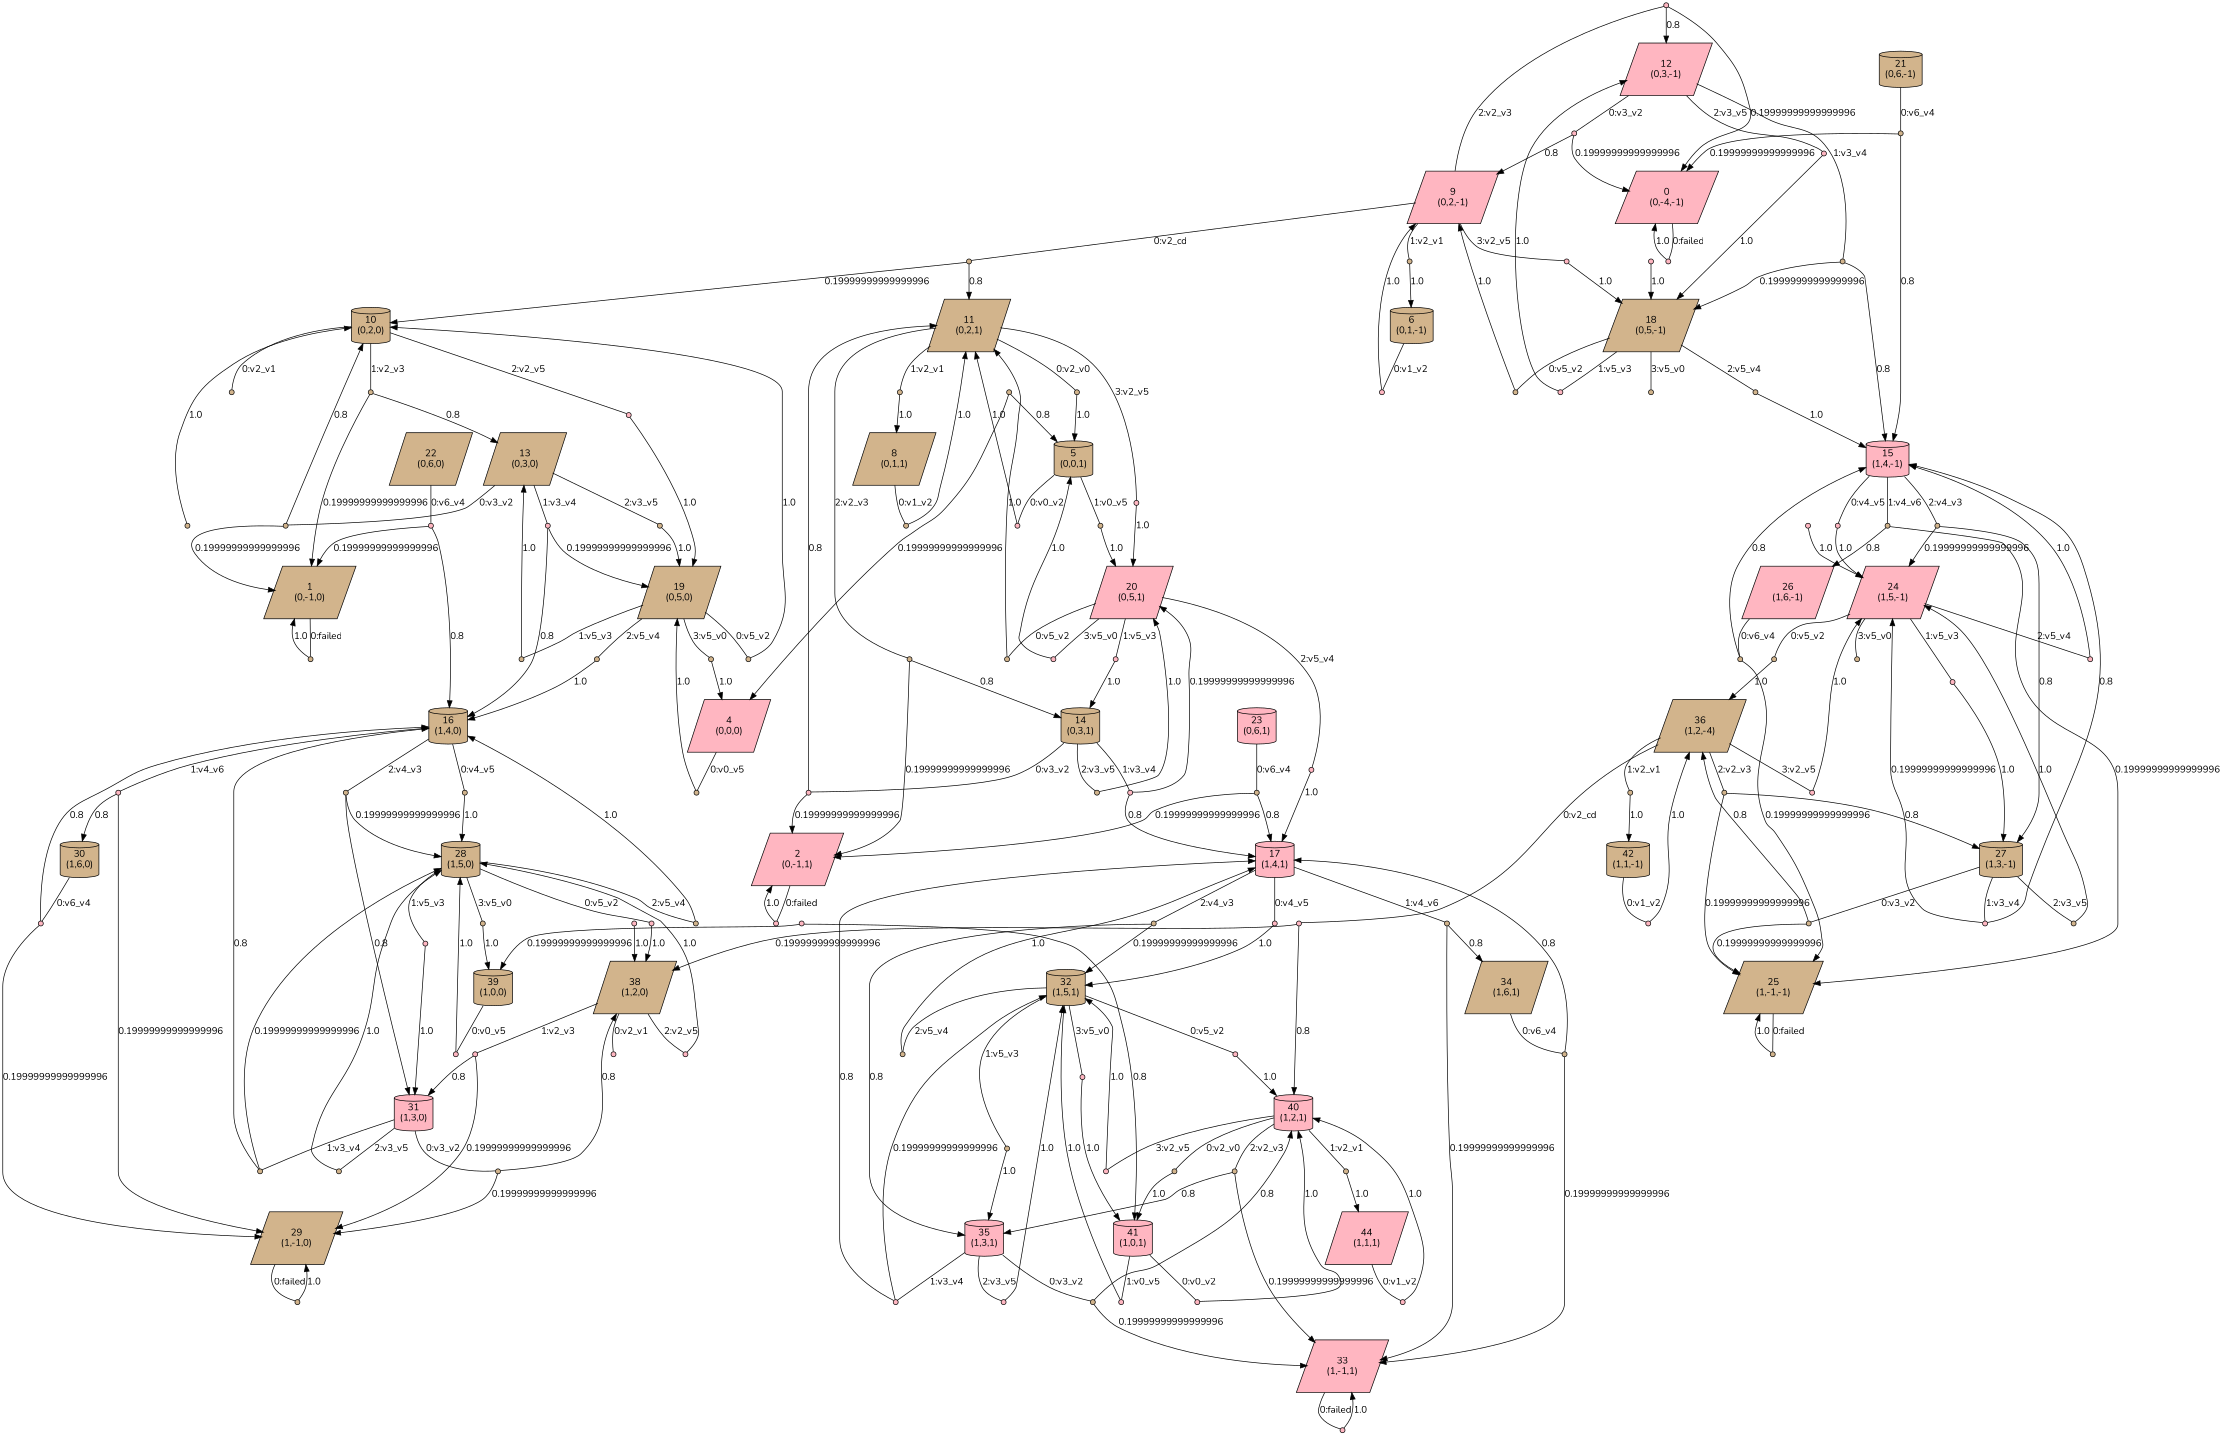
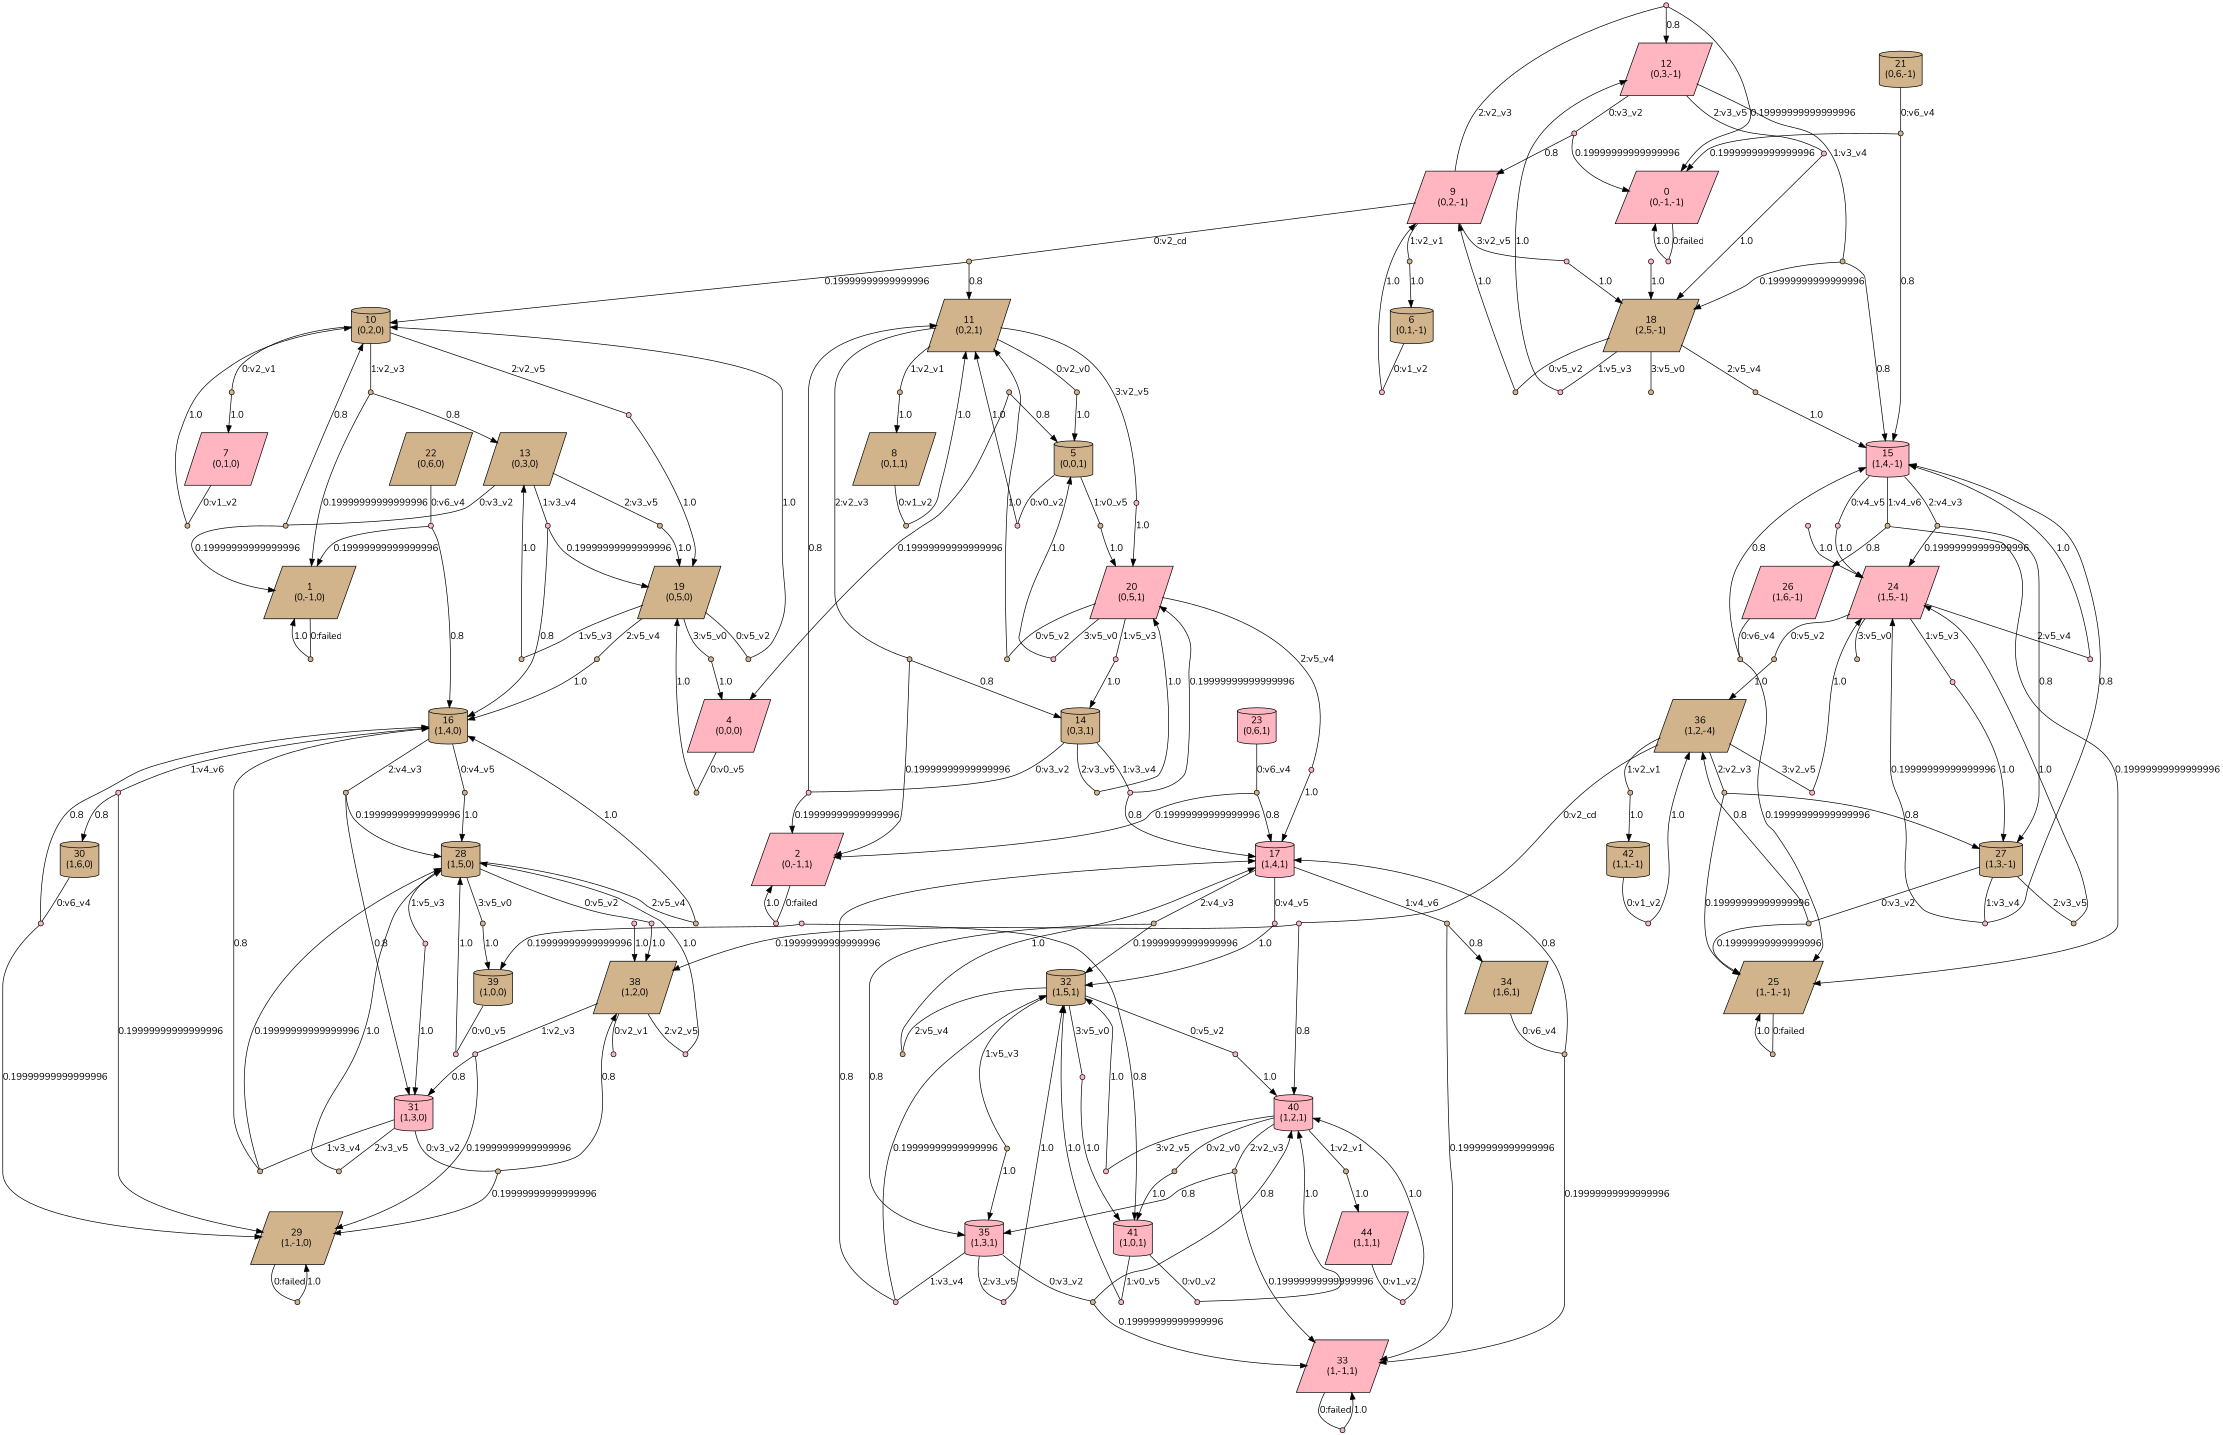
(1667, 197) -> (1667, 197)
(1651, 325) -> (1651, 325)
none -> (226, 459)
